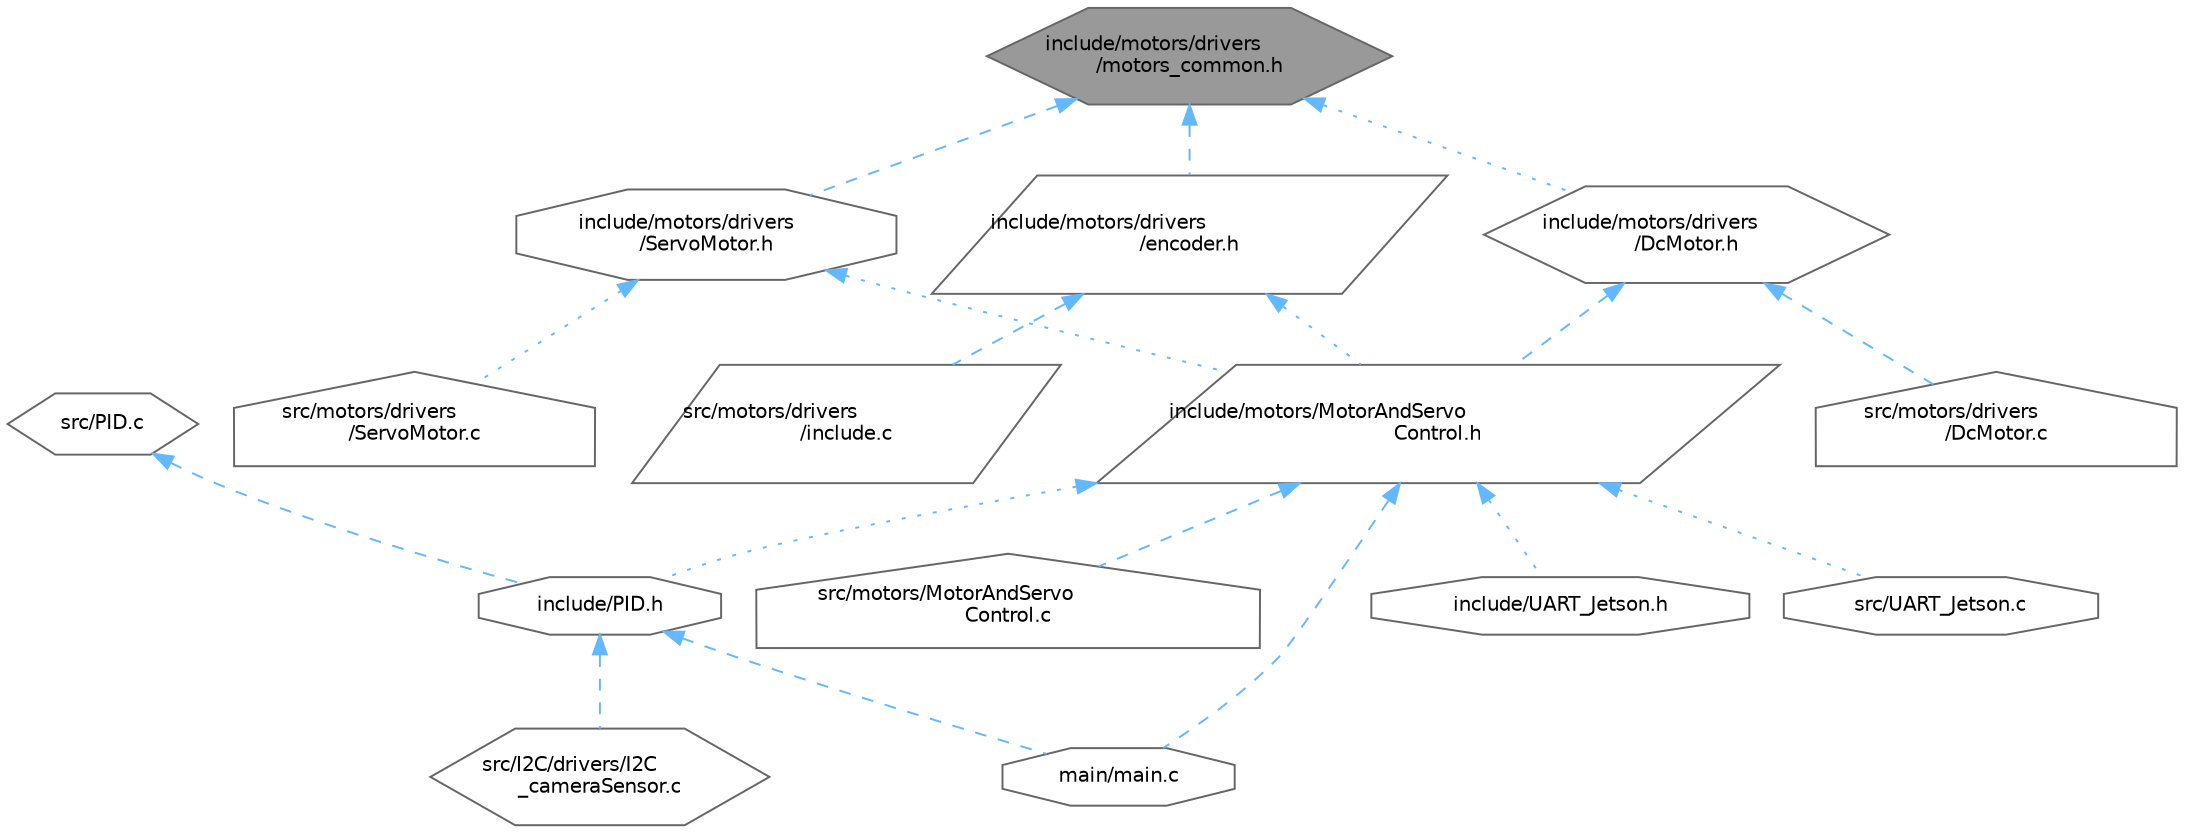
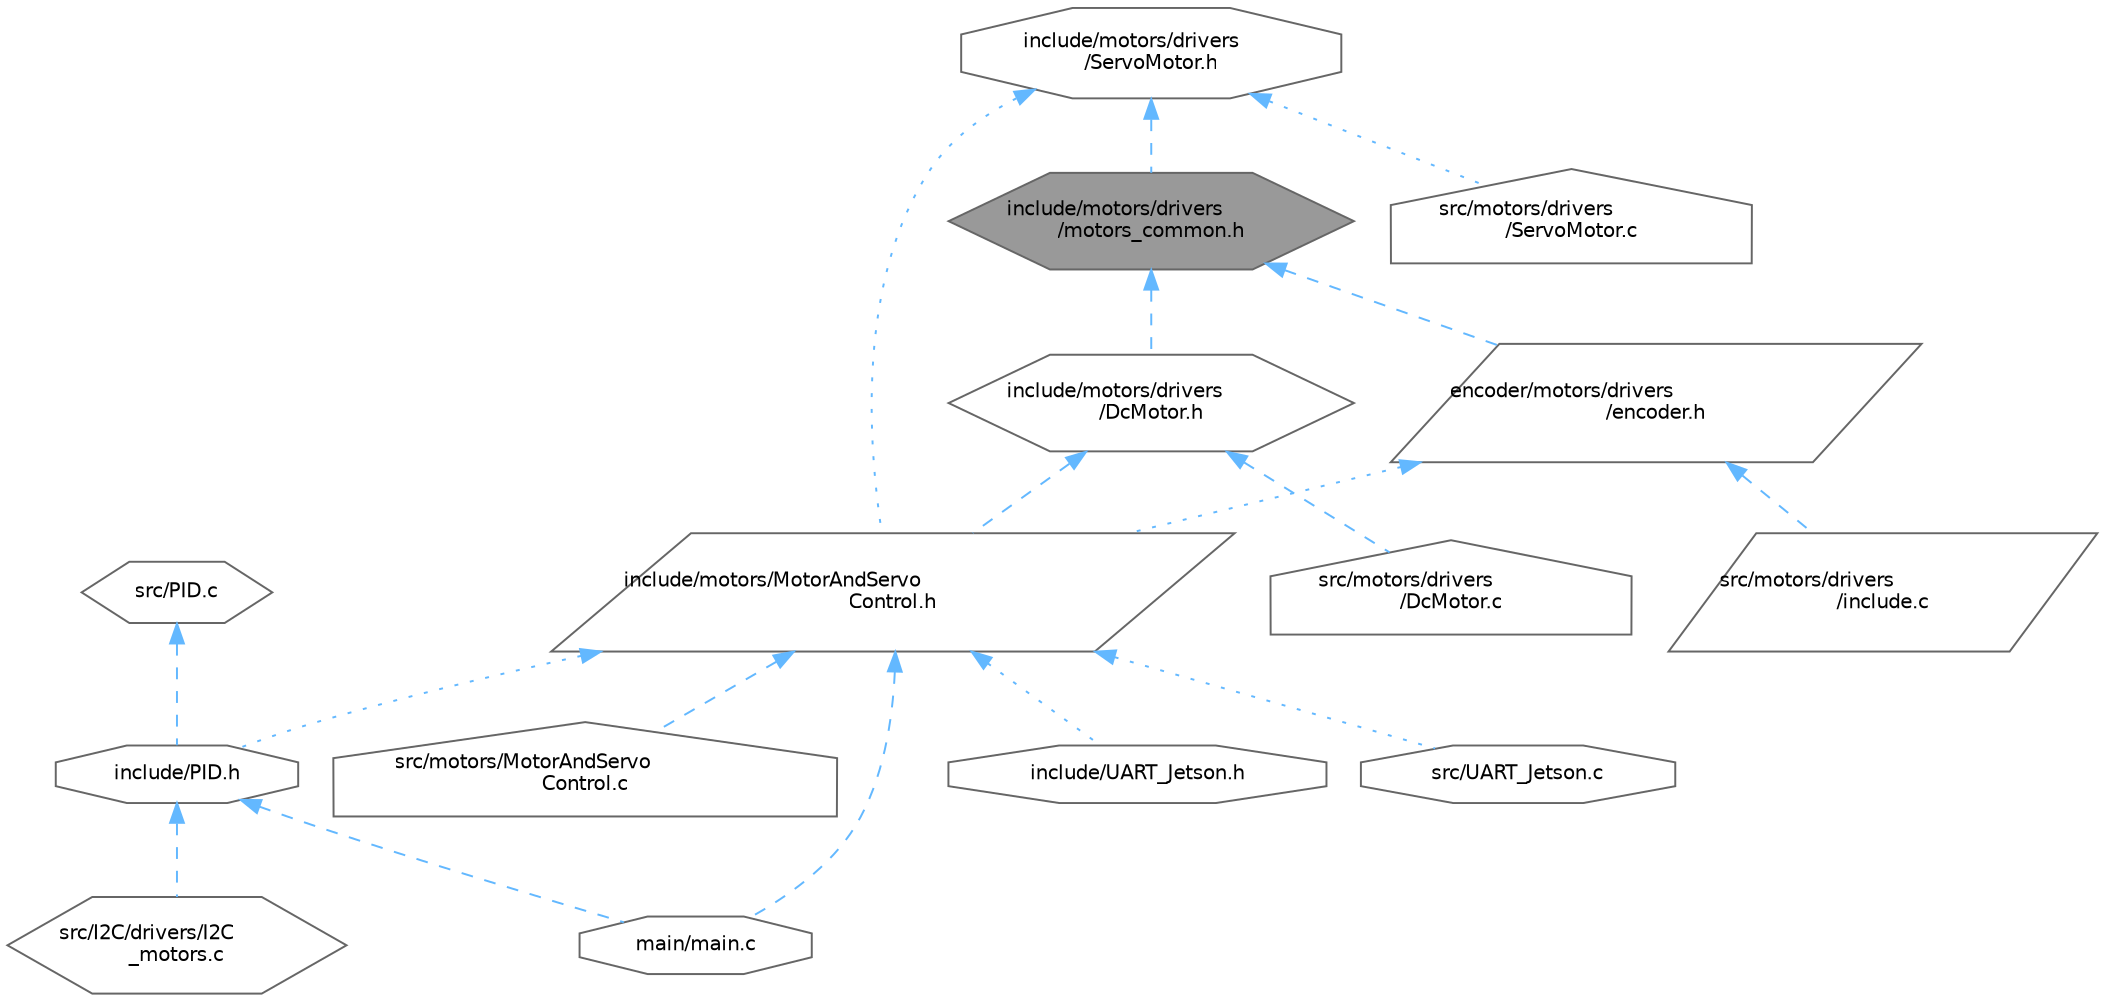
(1448, 149) -> (1151, 322)
(934, 151) -> (1151, 146)
(1190, 235) -> (1656, 403)
(600, 777) -> (177, 945)
